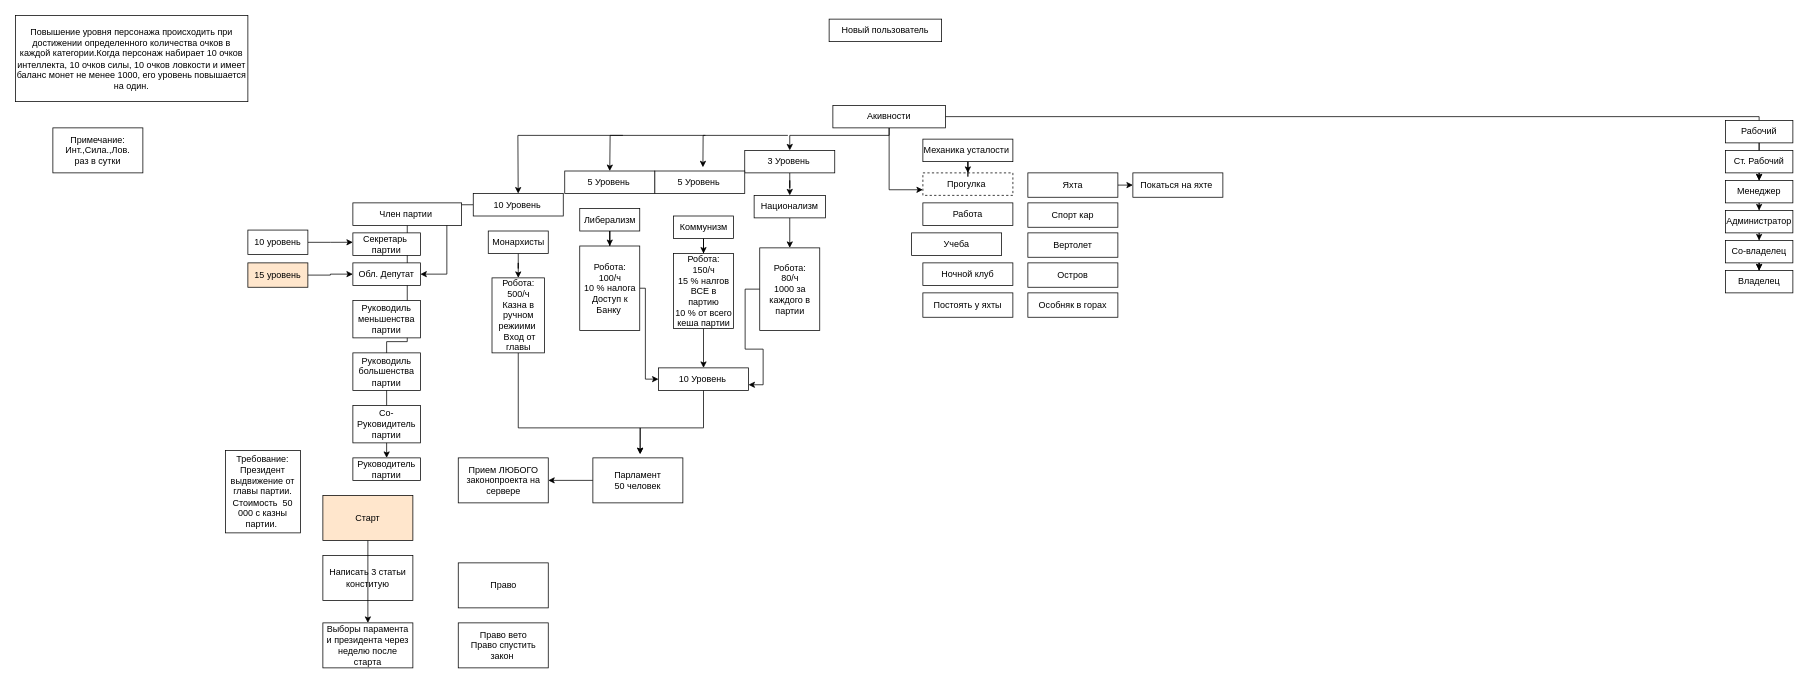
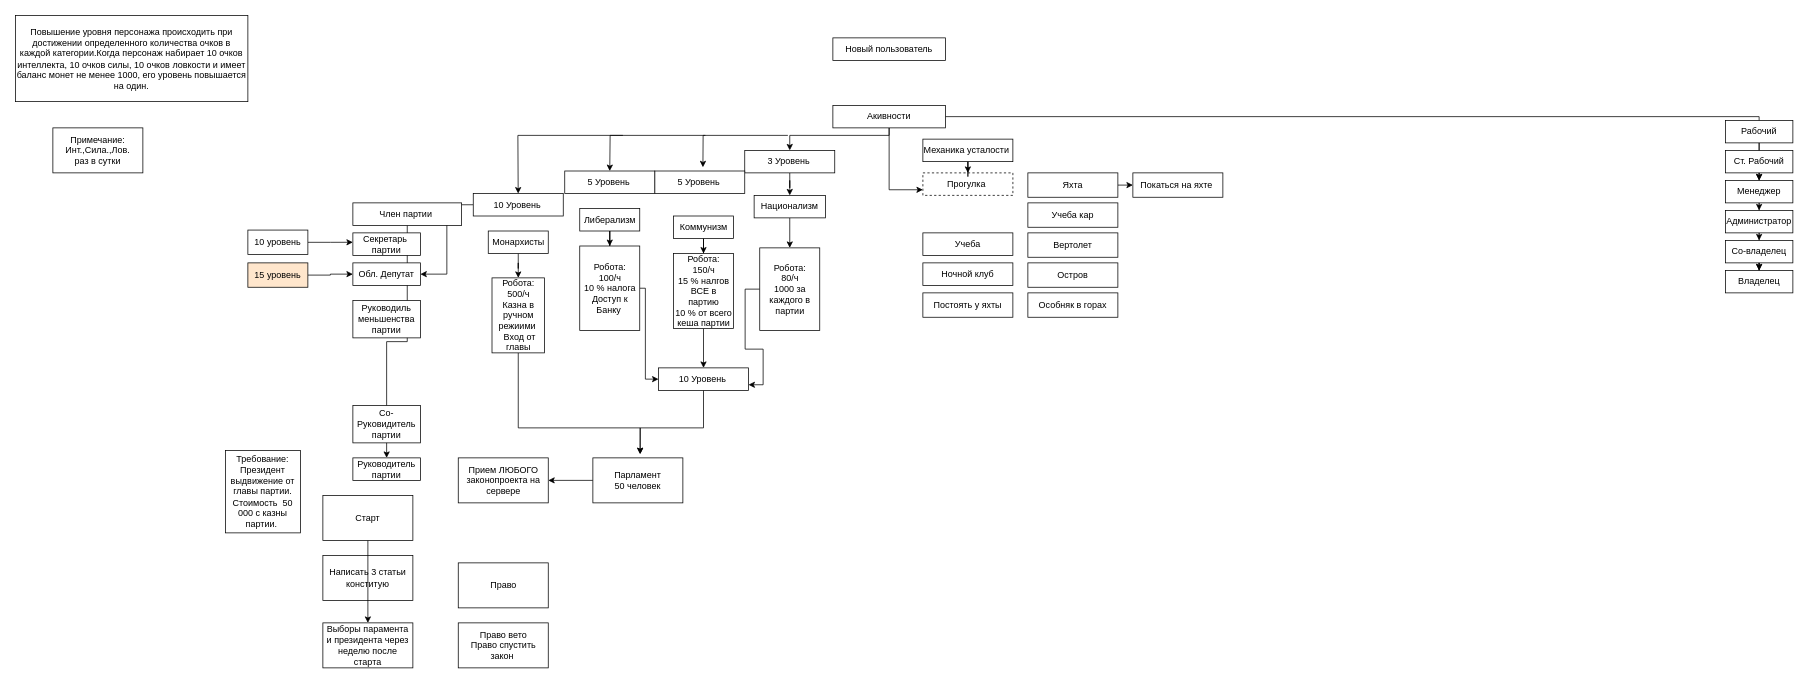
(885, 30) -> (889, 49)
(968, 214) -> none
(1073, 215) -> (1073, 215)
(957, 244) -> (968, 244)
(387, 372) -> none
(368, 518) -> (368, 518)
